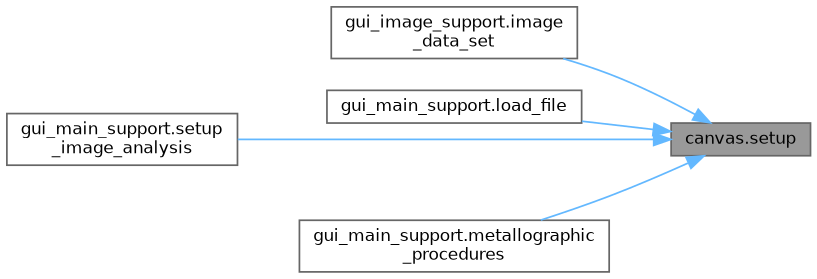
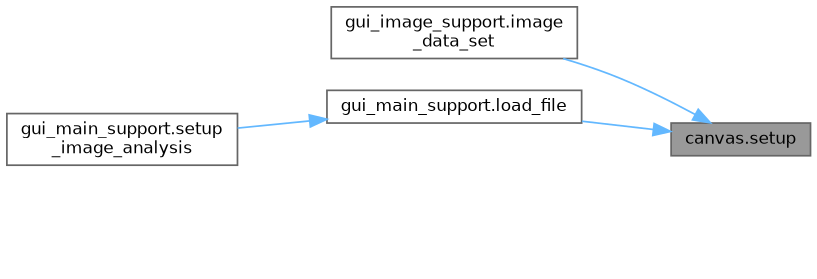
(446, 139) -> (274, 124)
(454, 246) -> none
